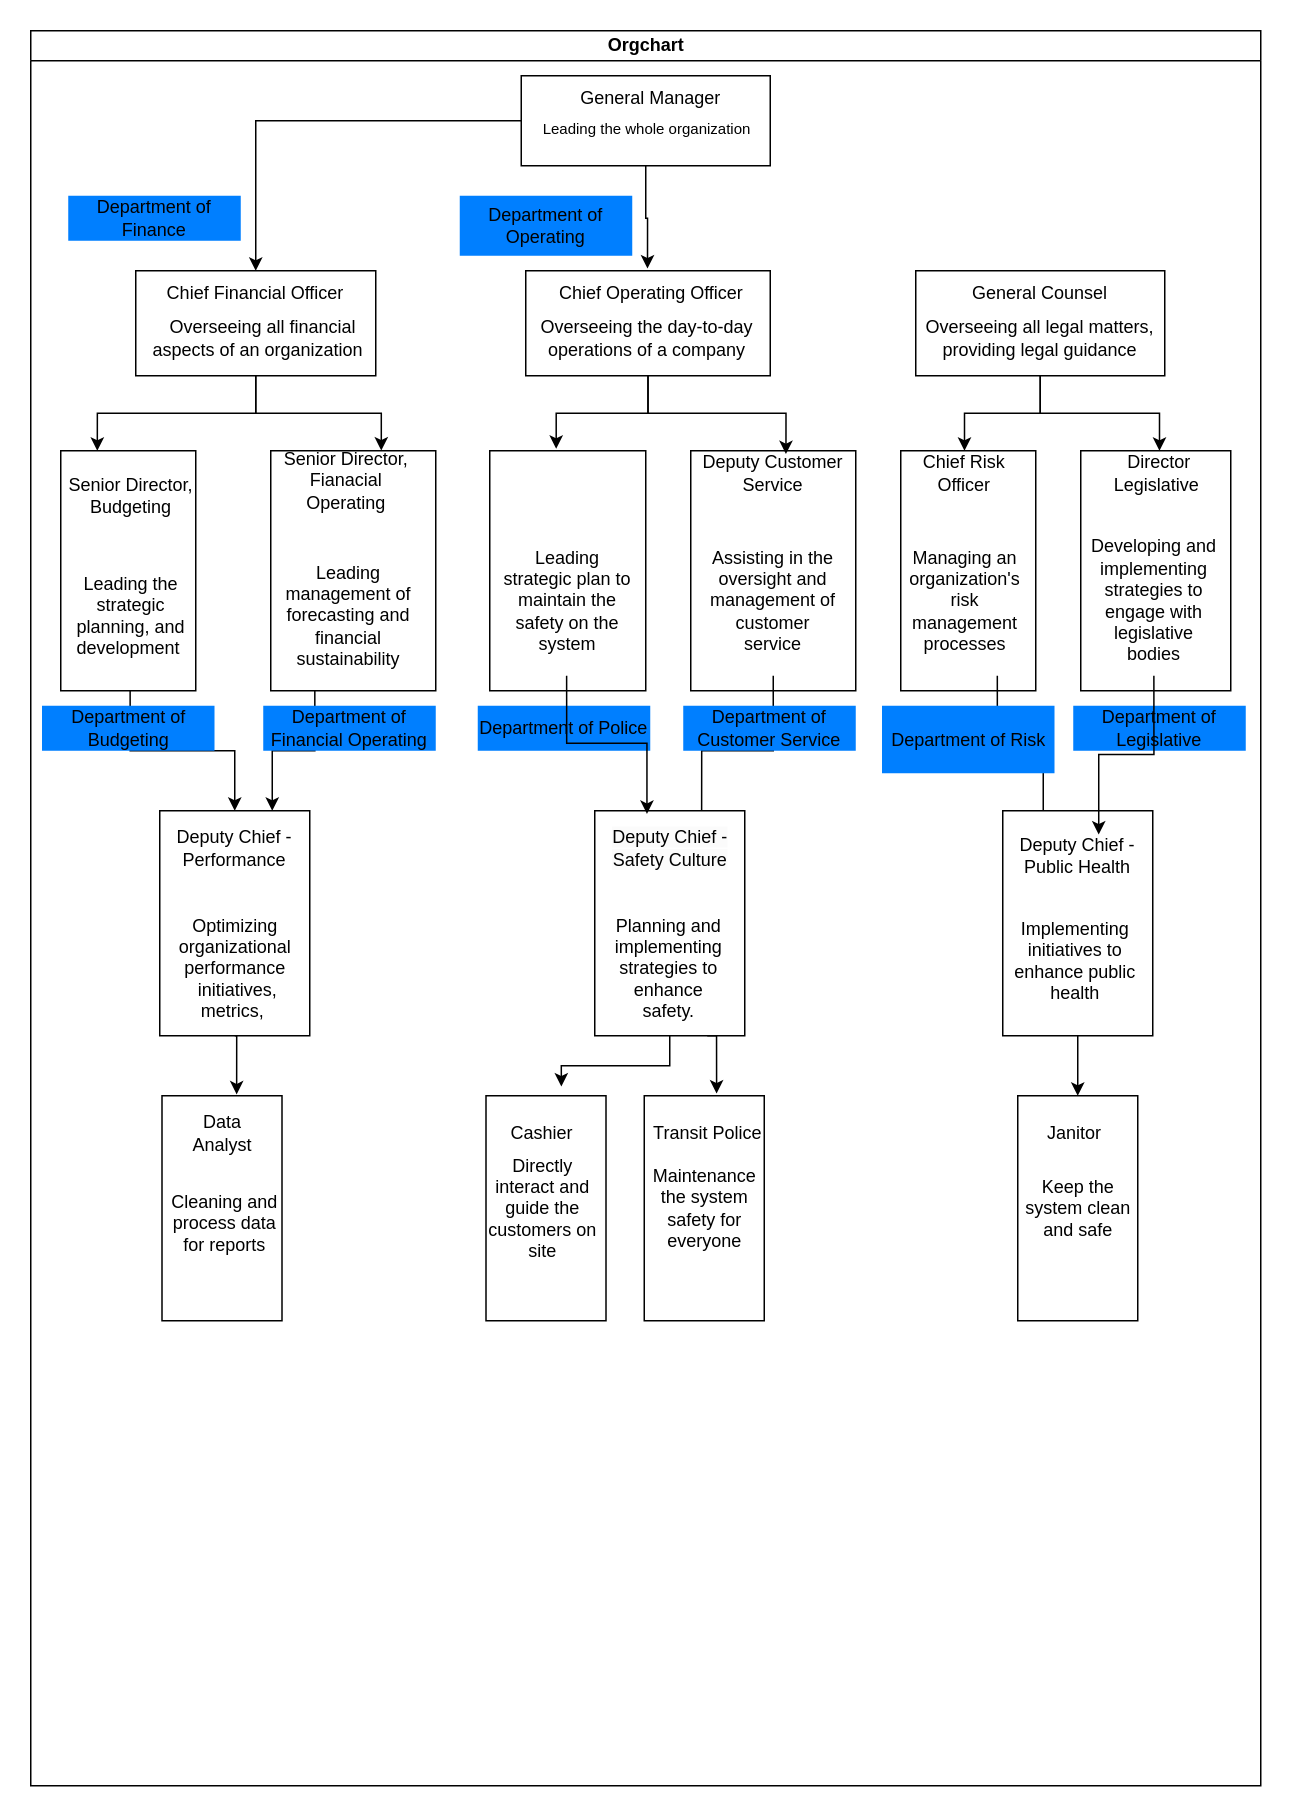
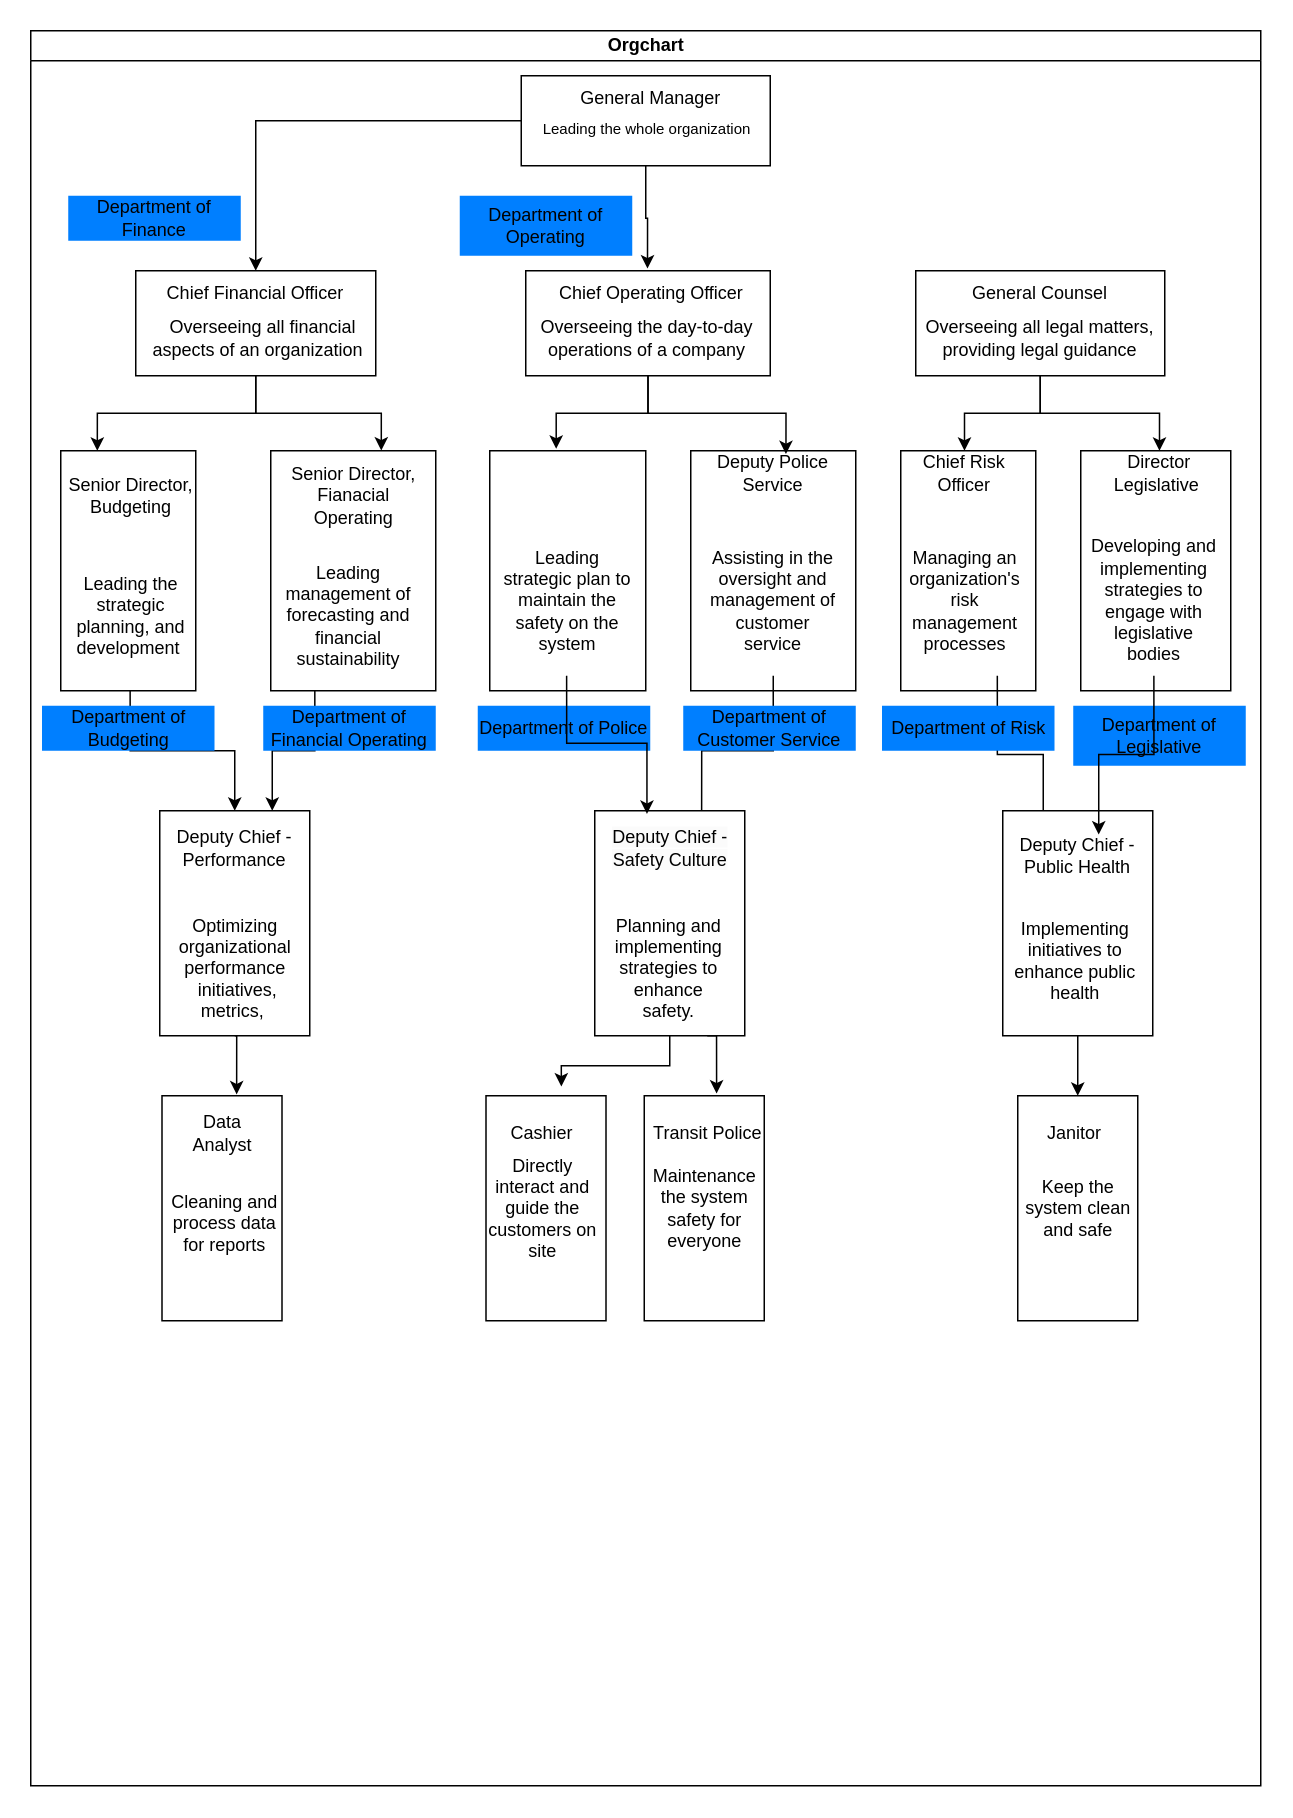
(773, 473) -> (773, 473)
(346, 481) -> (353, 496)
(1160, 728) -> (1160, 736)
(968, 740) -> (968, 728)
